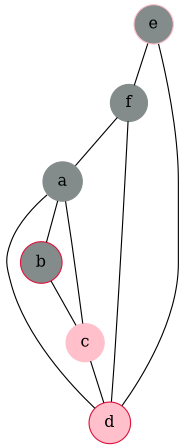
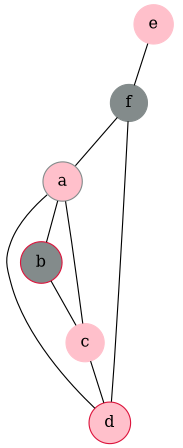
(154, 24) -> (154, 24)
(63, 182) -> (63, 182)
(178, 230) -> none
